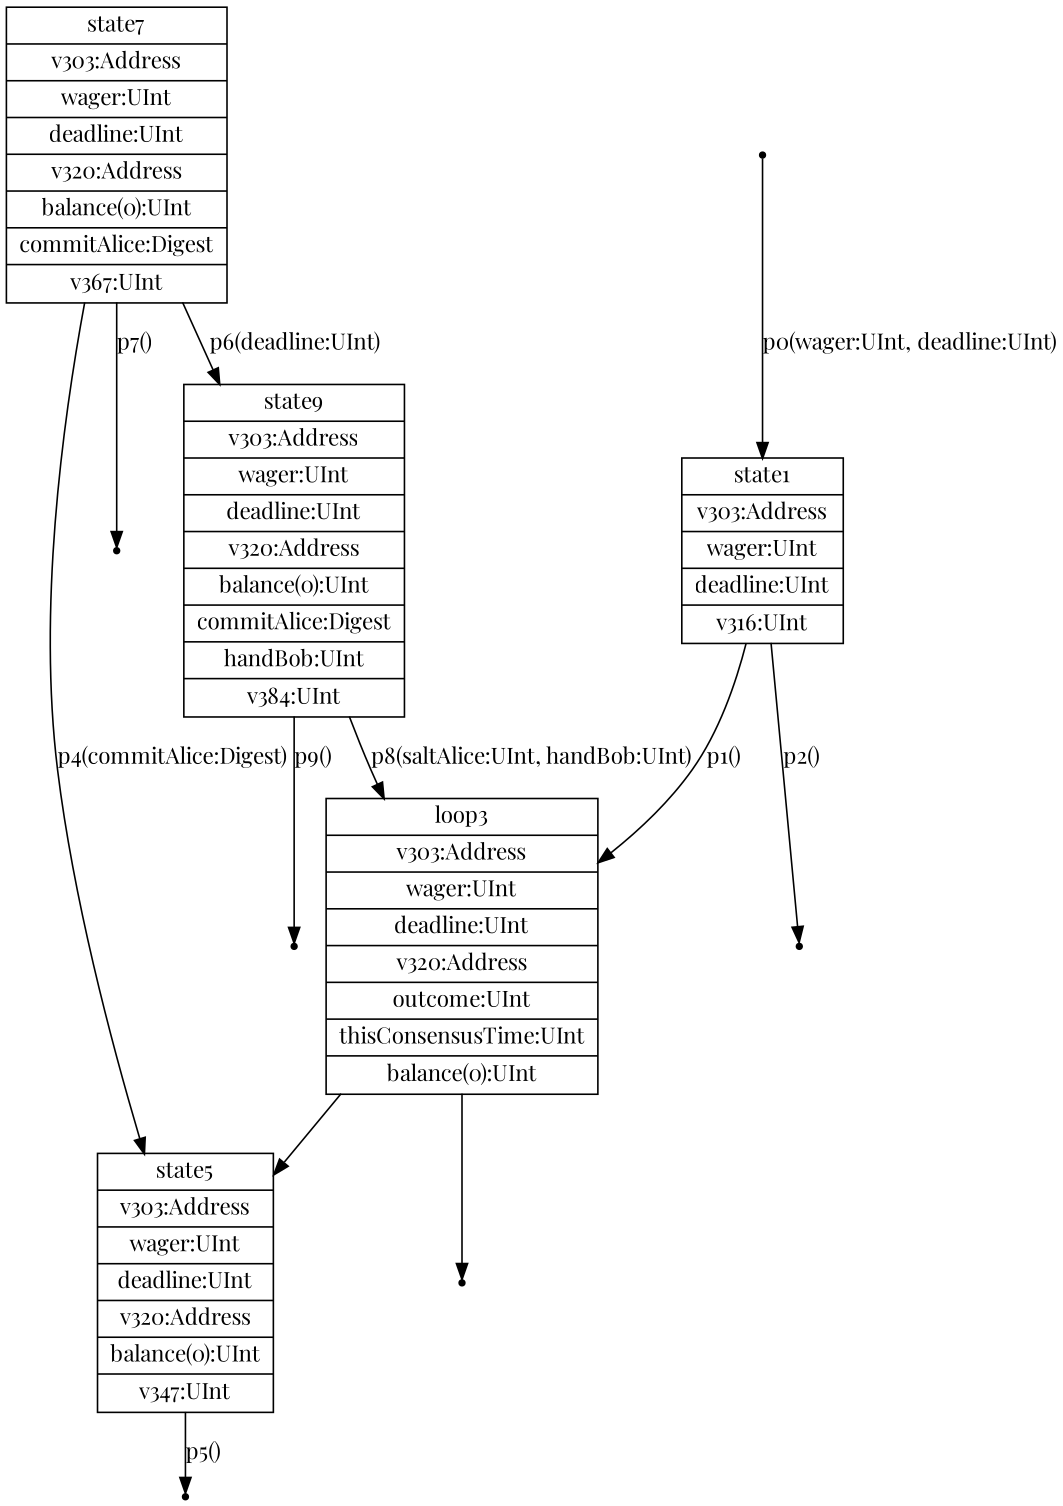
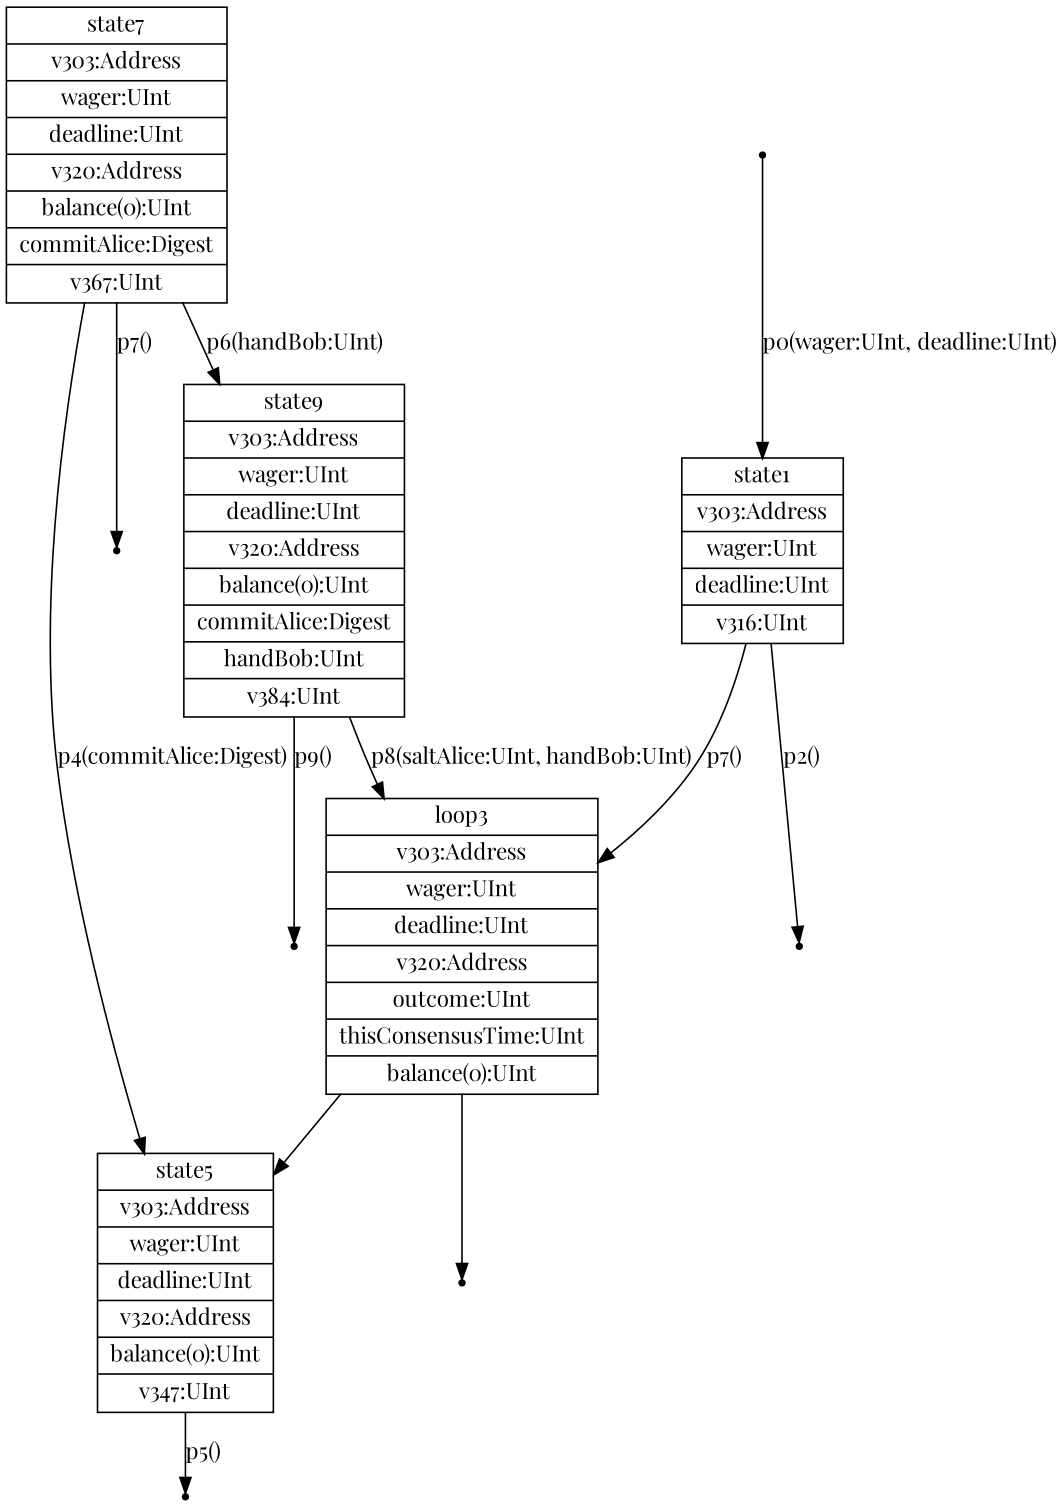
(295, 344) -> (295, 344)
(724, 758) -> (724, 758)
